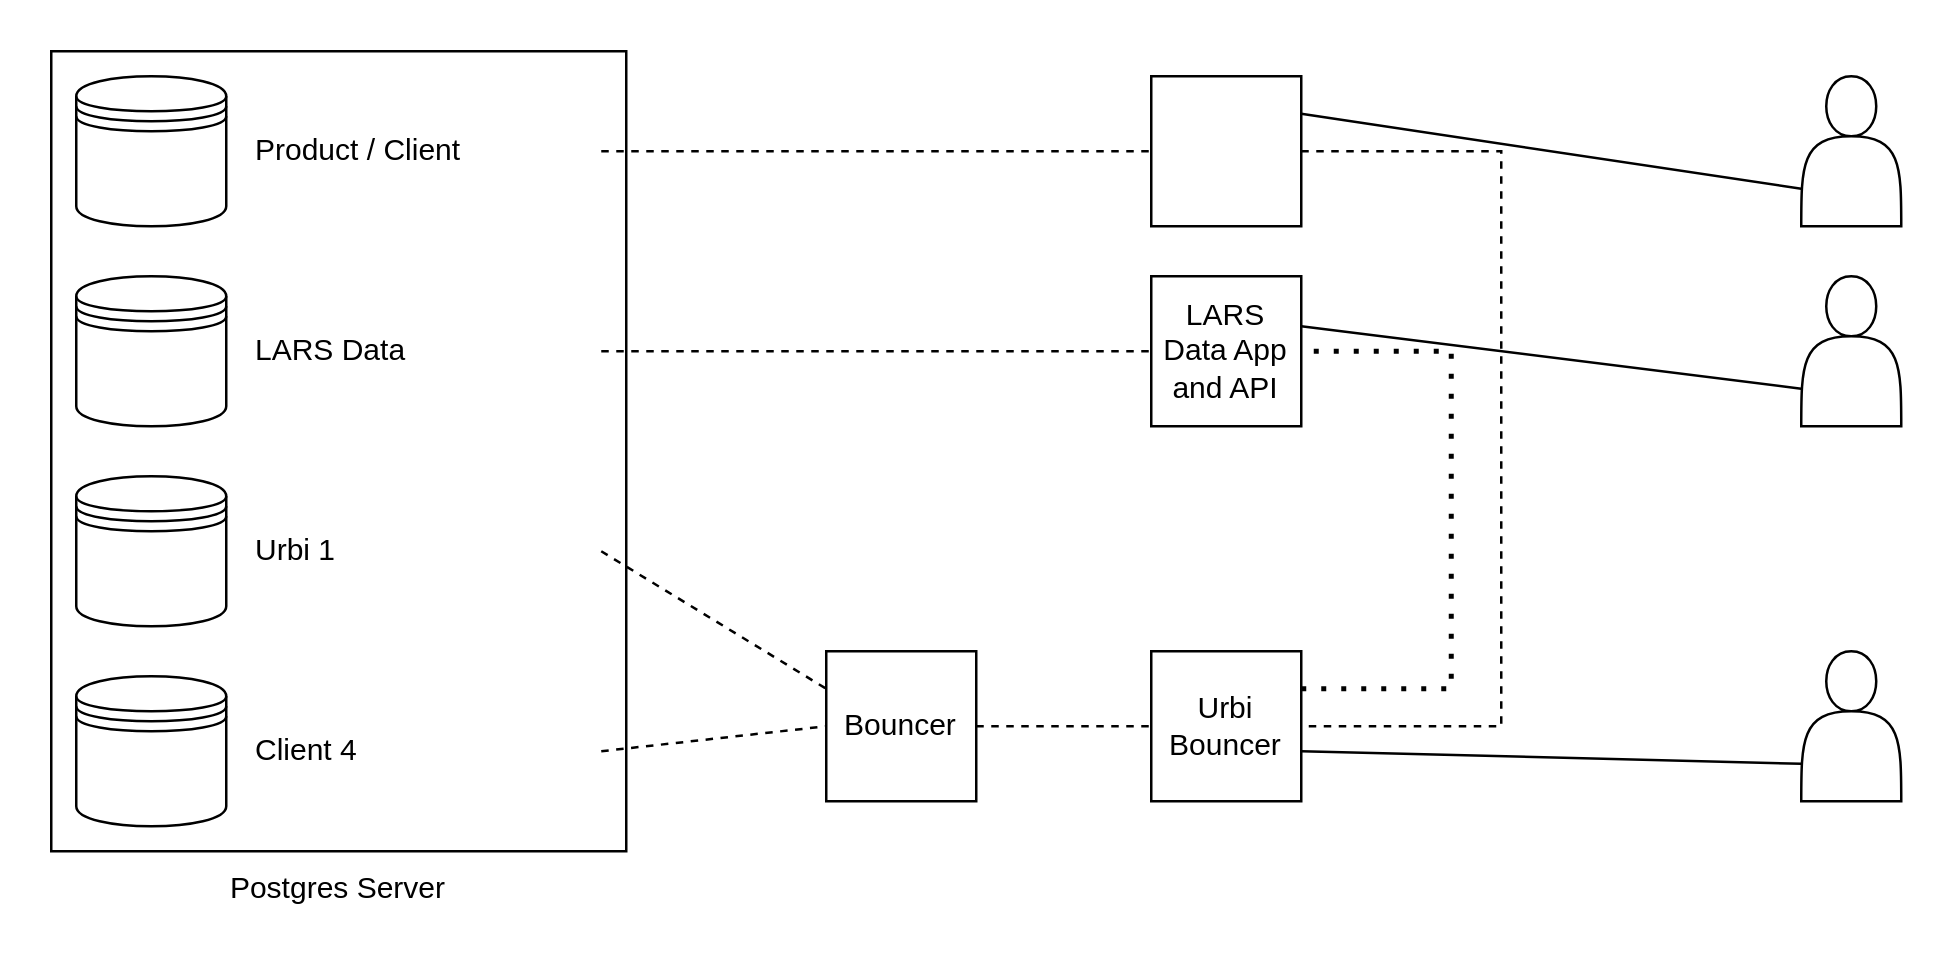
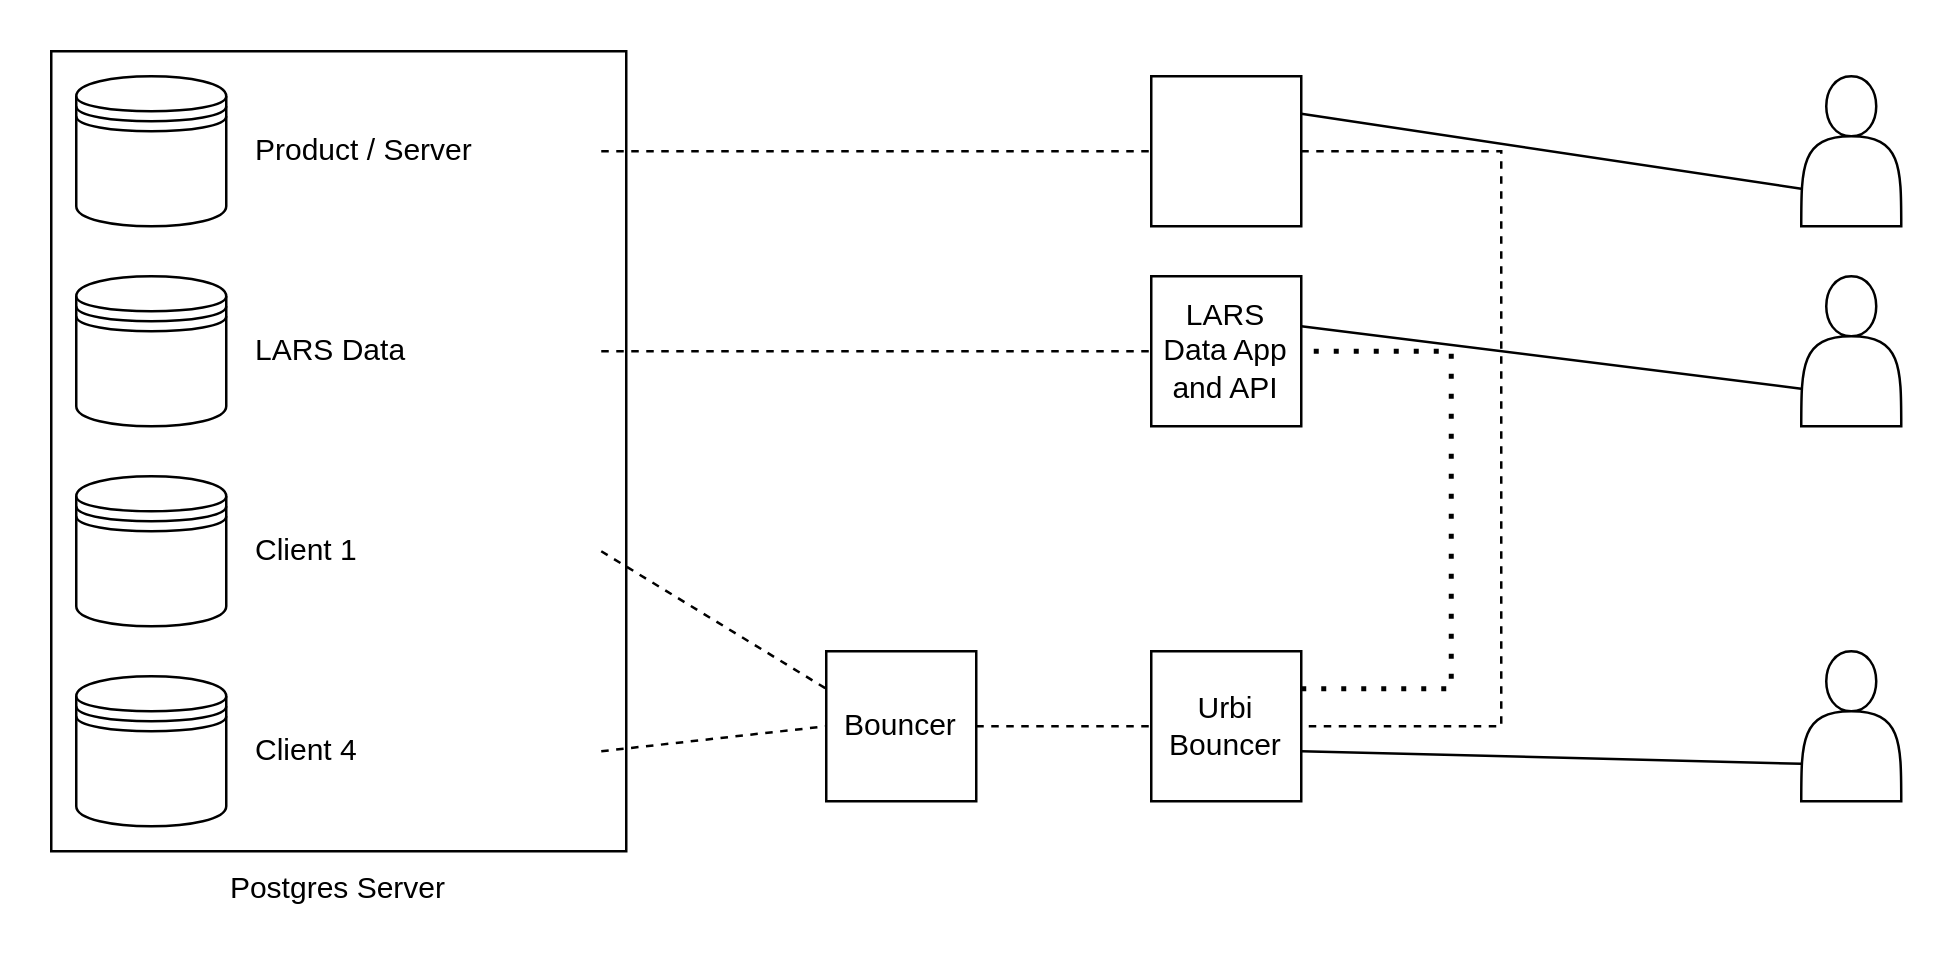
(375, 151) -> (383, 151)
(299, 551) -> (312, 551)
